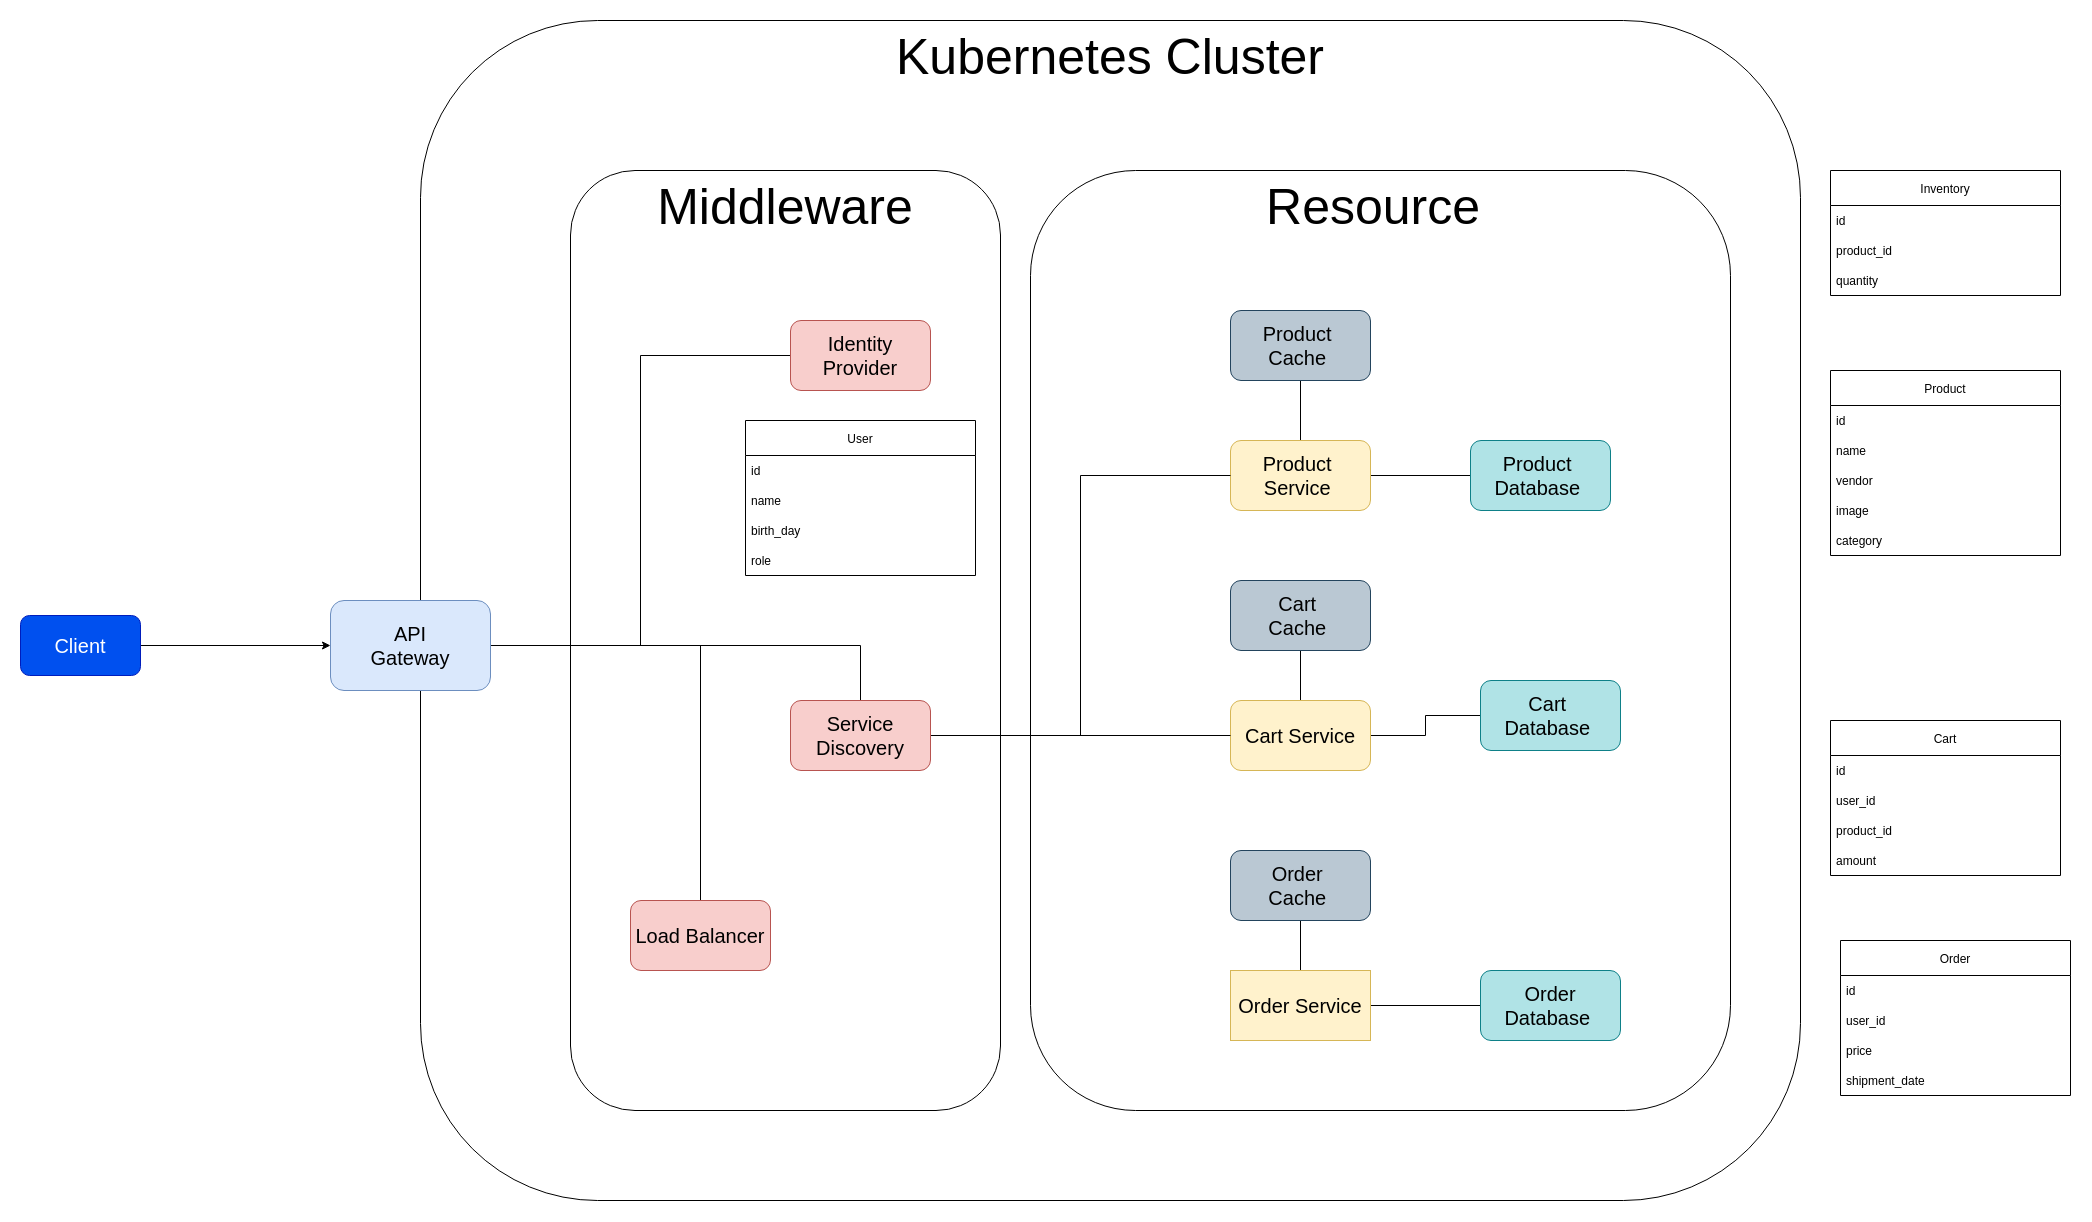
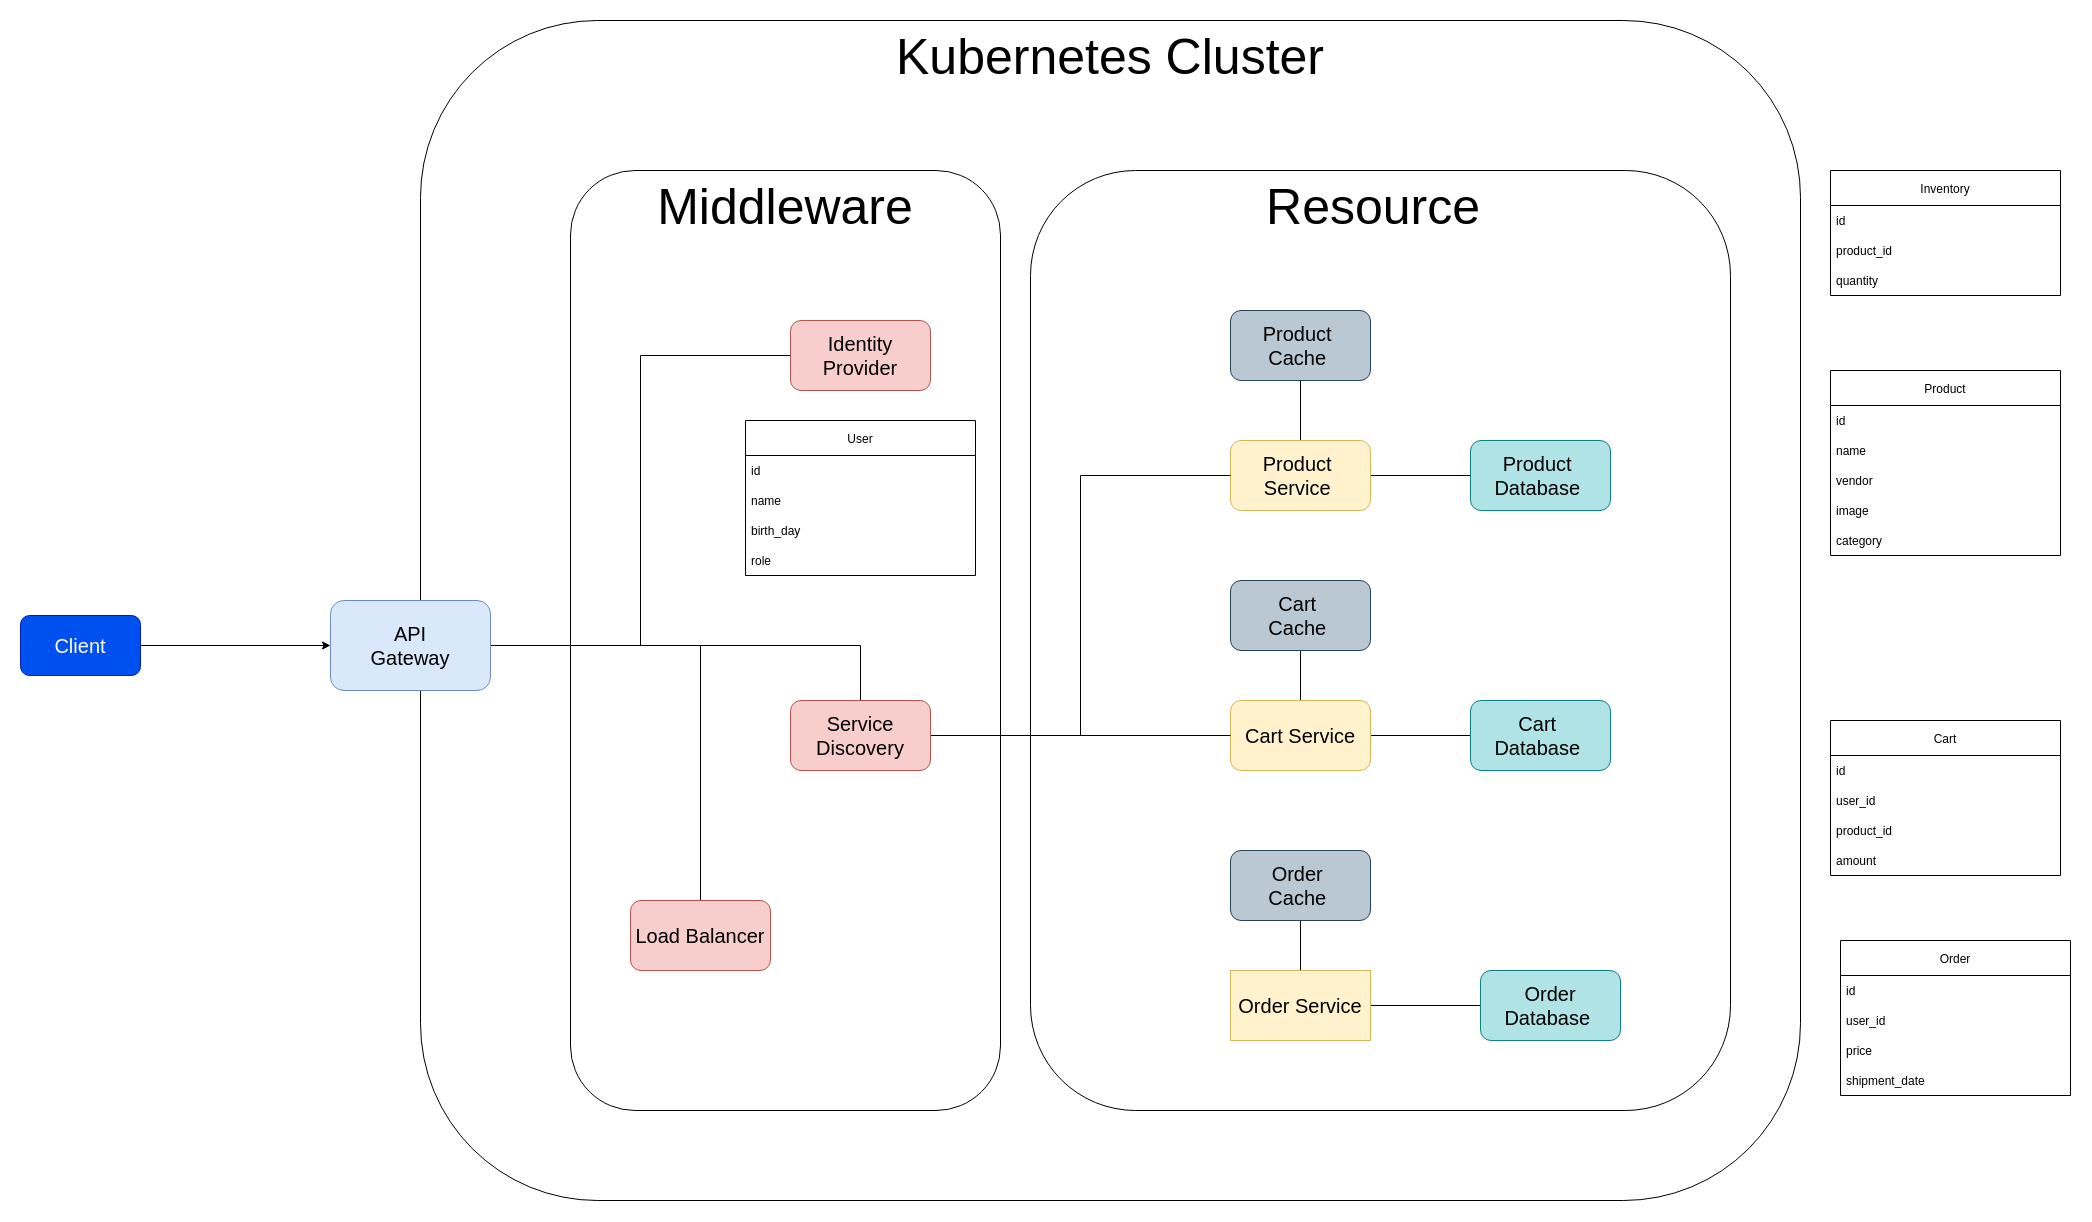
(1551, 716) -> (1541, 736)
